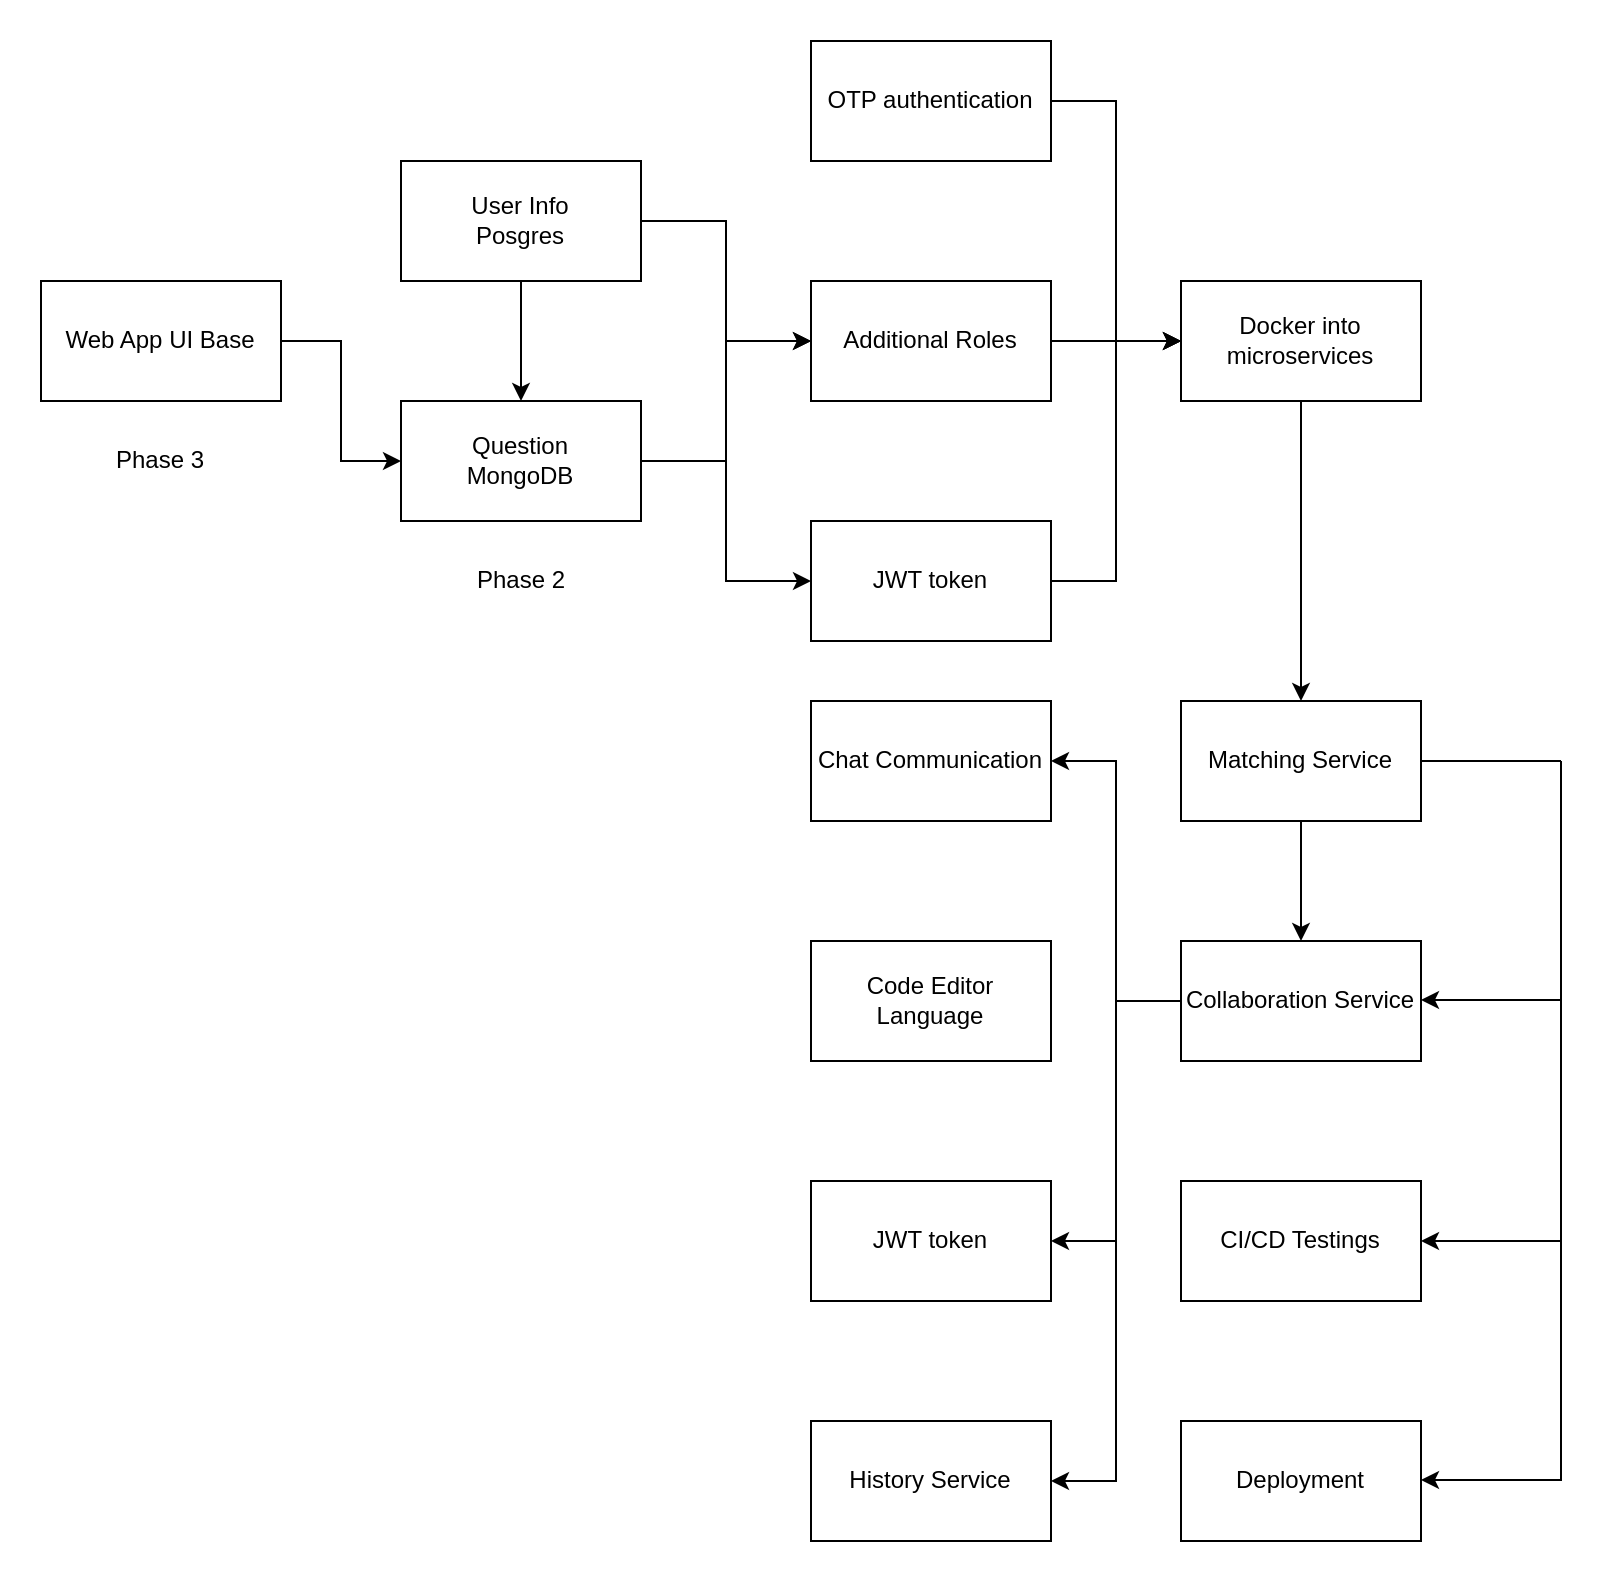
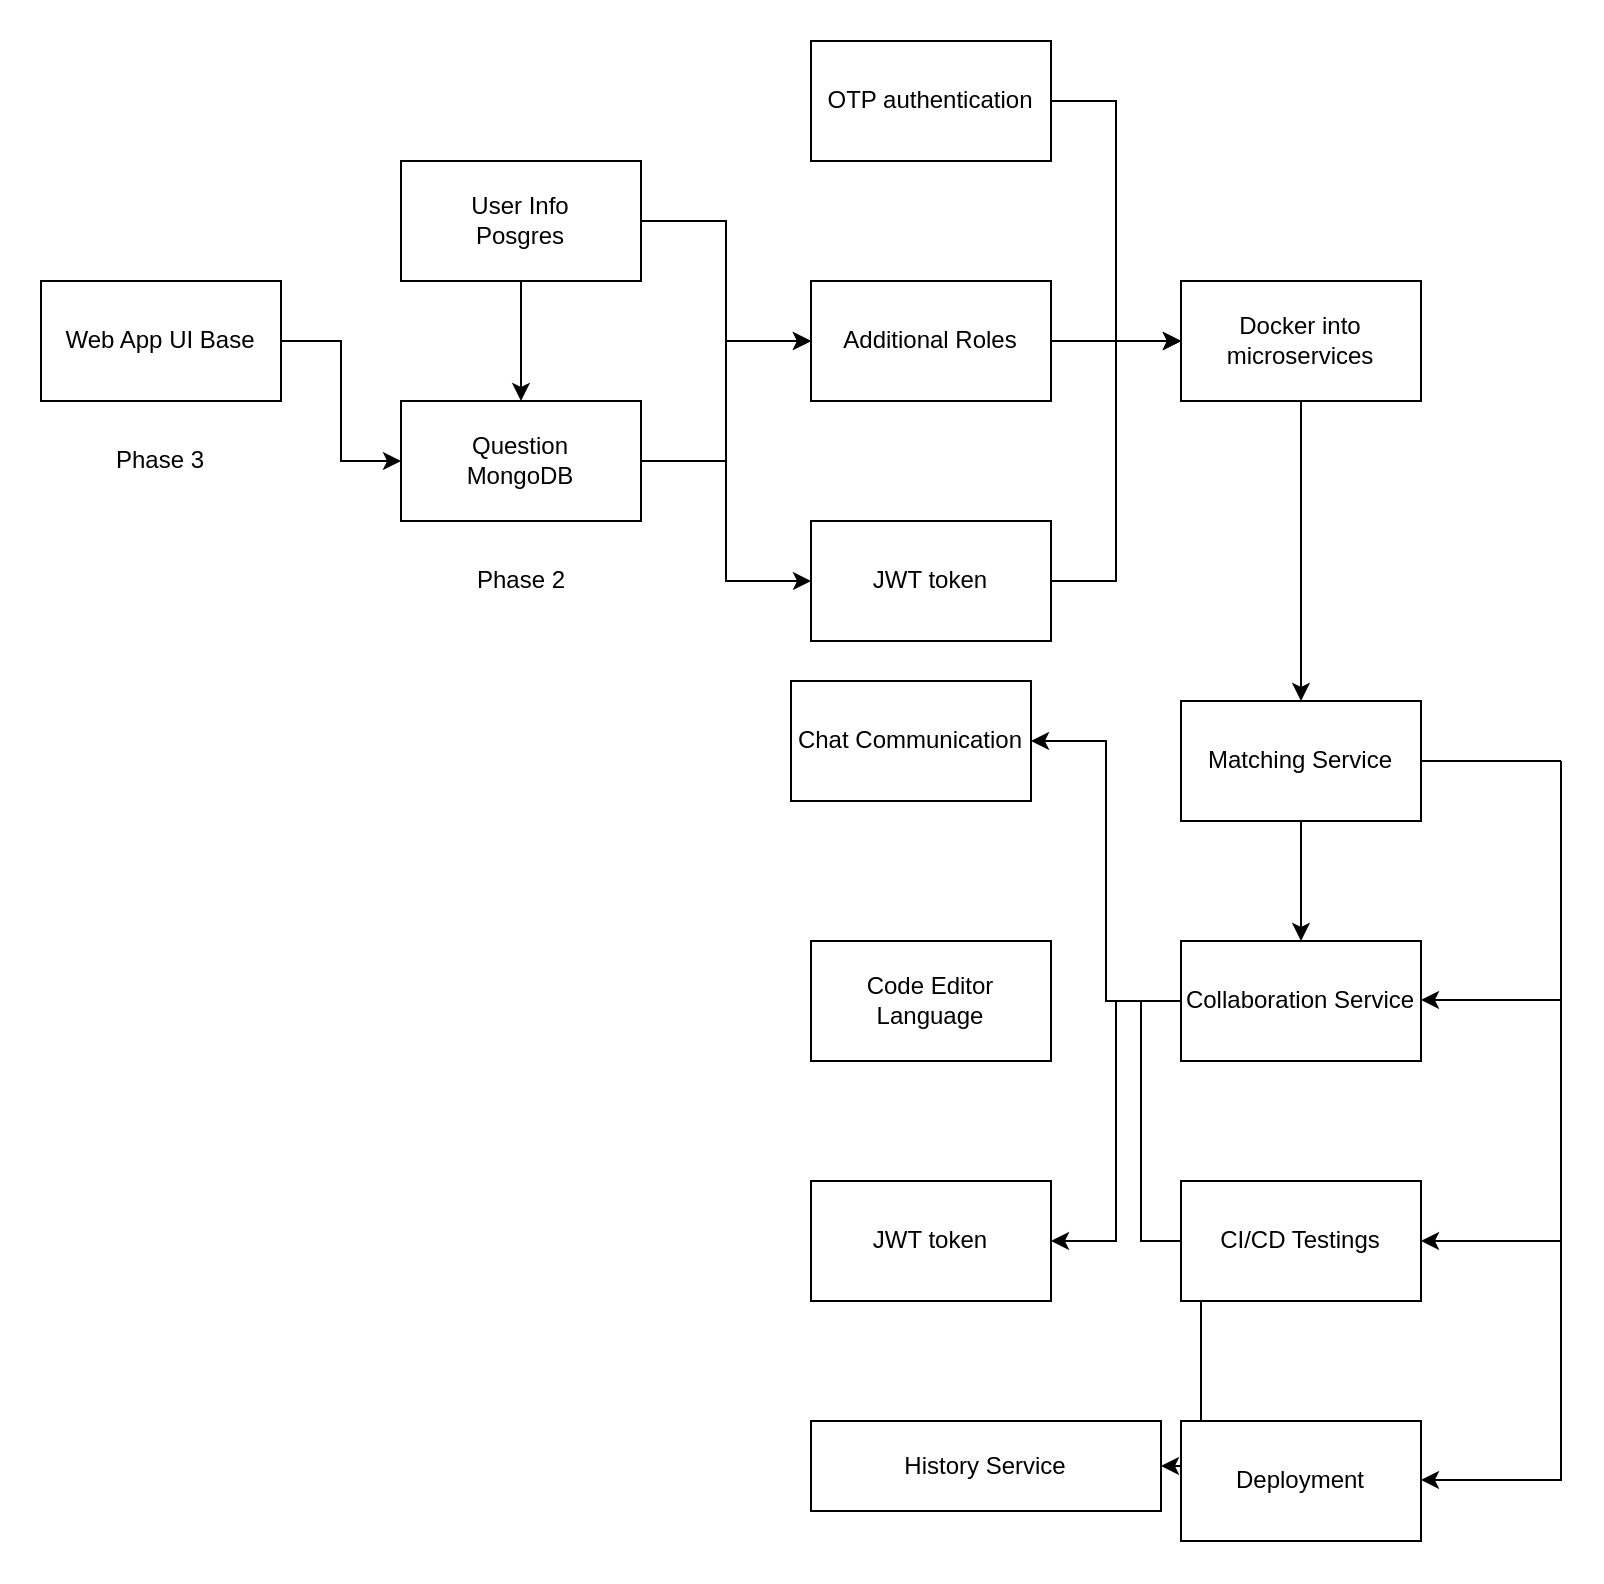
(931, 761) -> (911, 741)
(931, 1481) -> (986, 1466)
